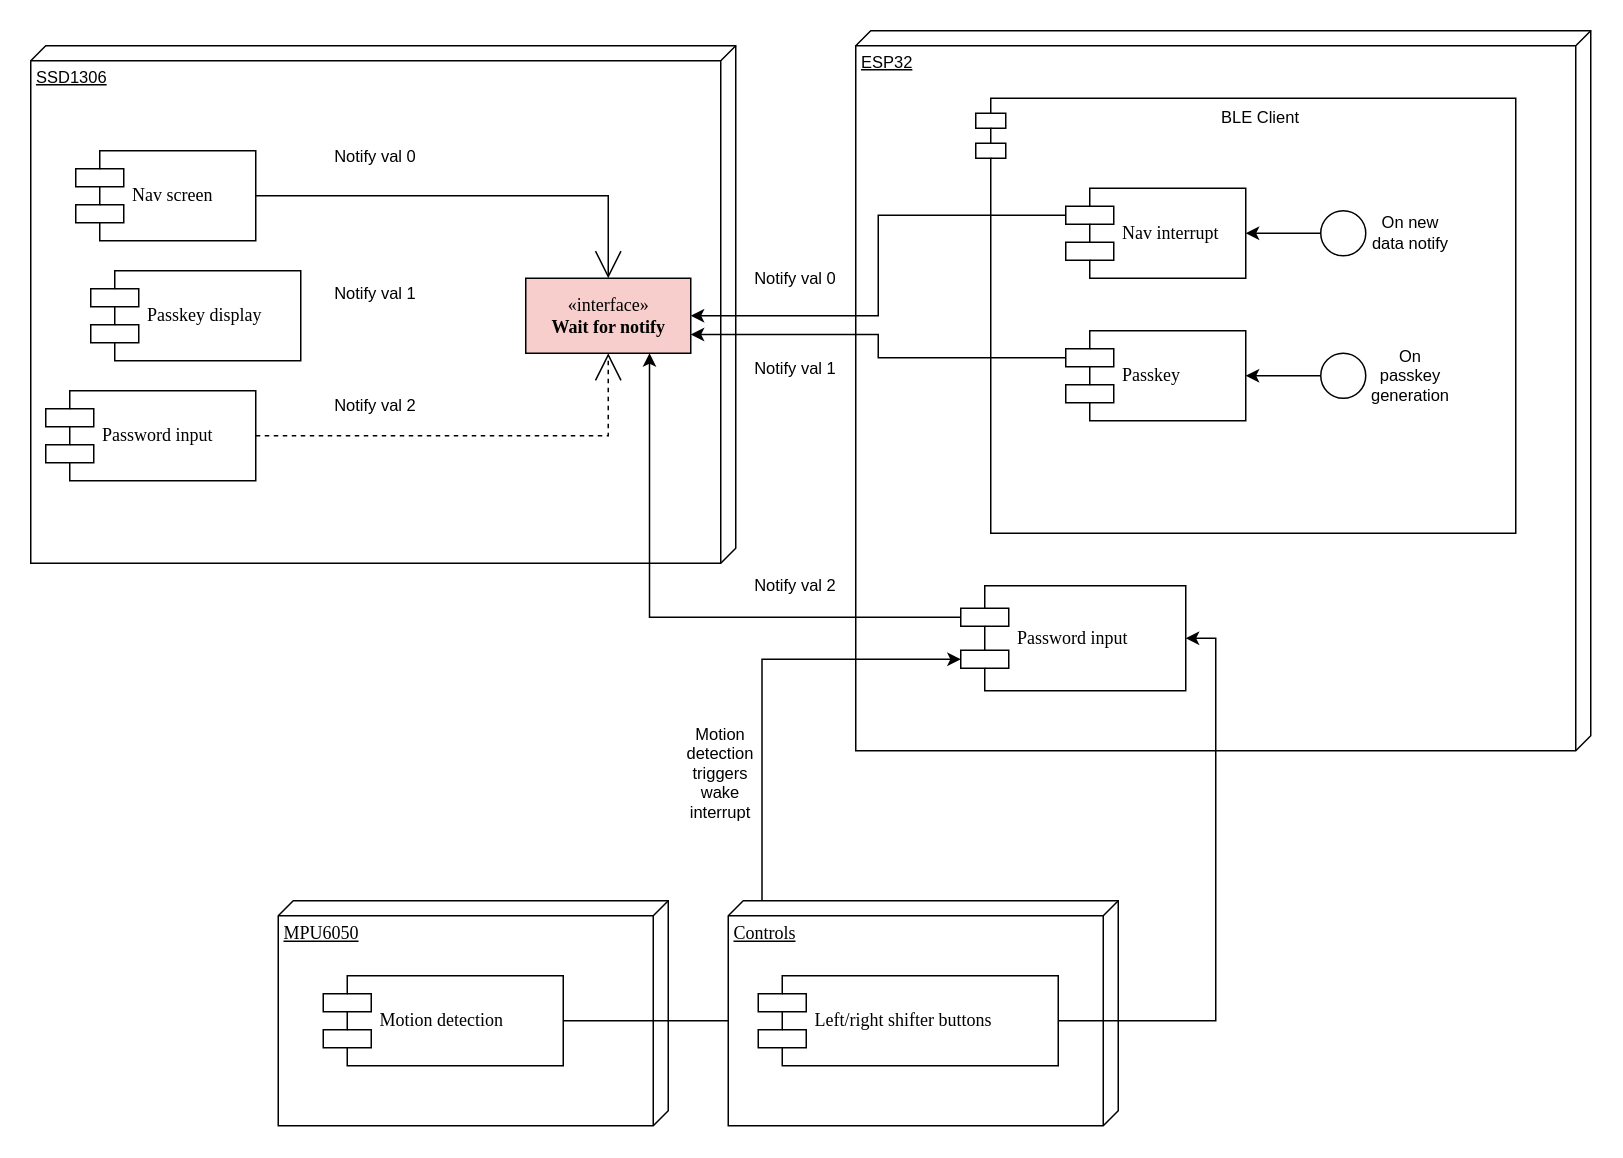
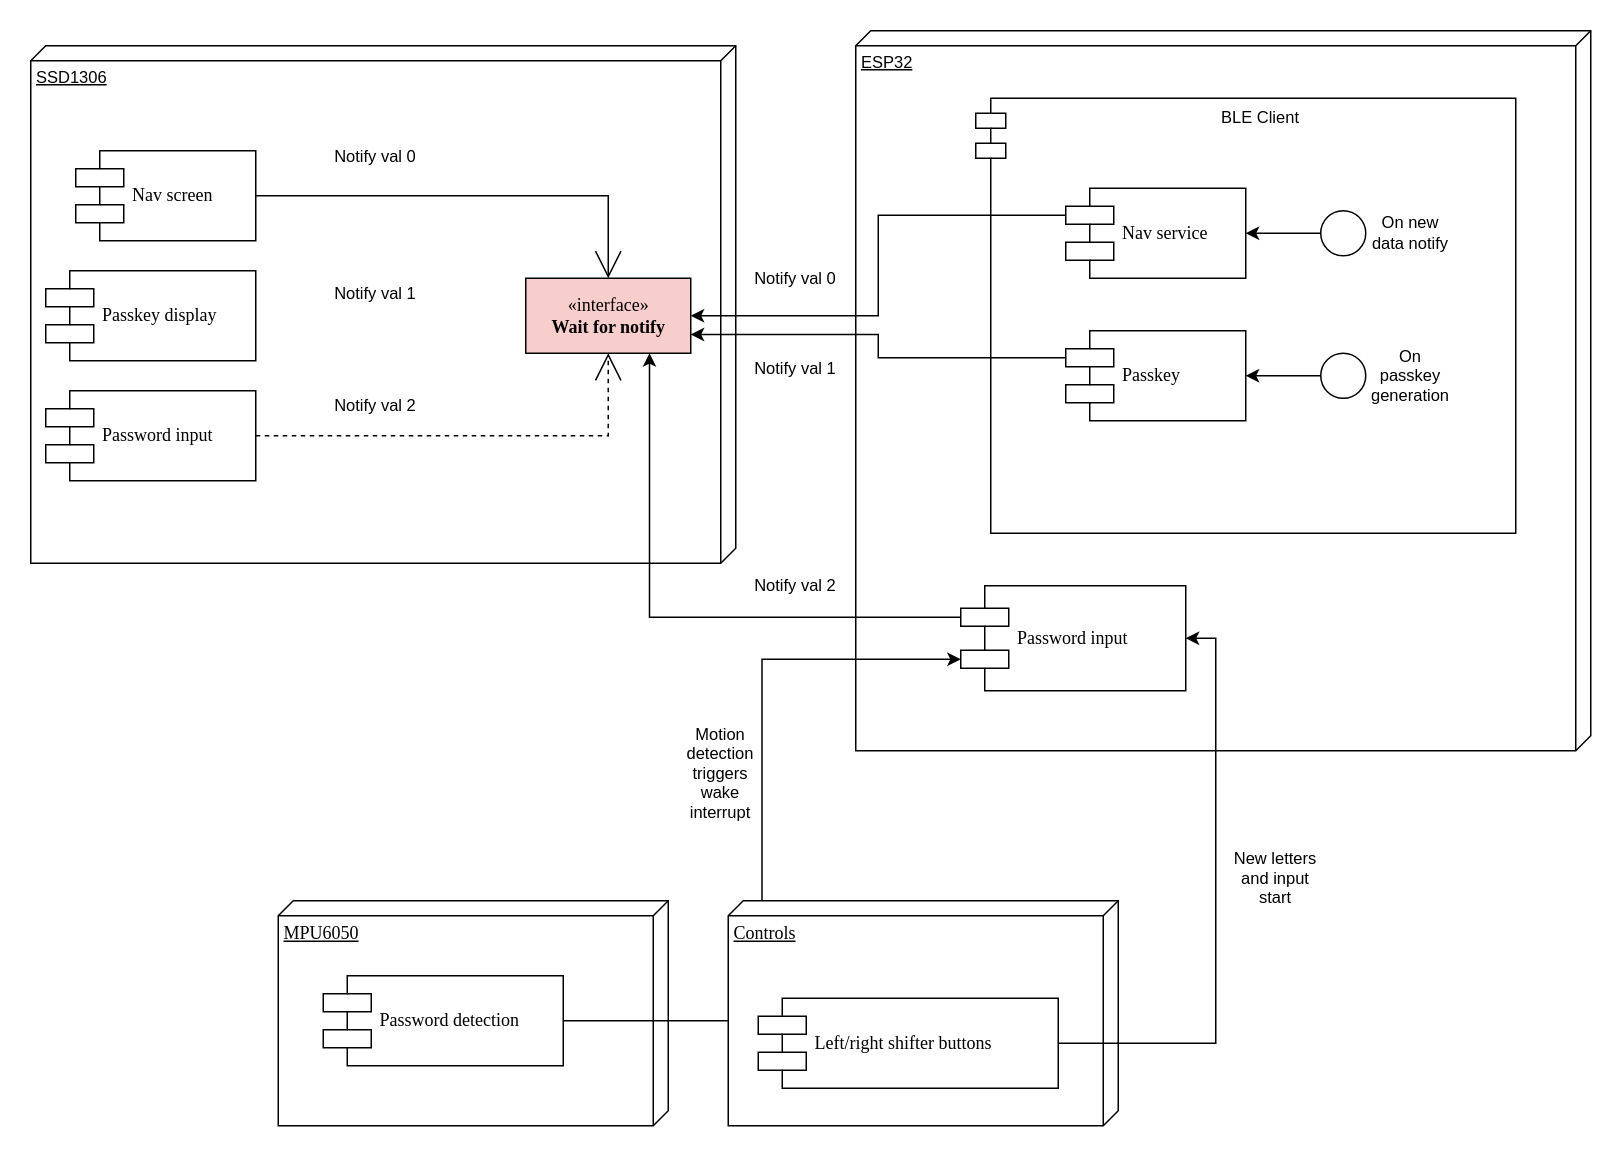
(1184, 233) -> (1174, 233)
(196, 316) -> (151, 316)
none -> (1276, 878)
(454, 1021) -> (466, 1021)
(908, 1021) -> (908, 1043)
